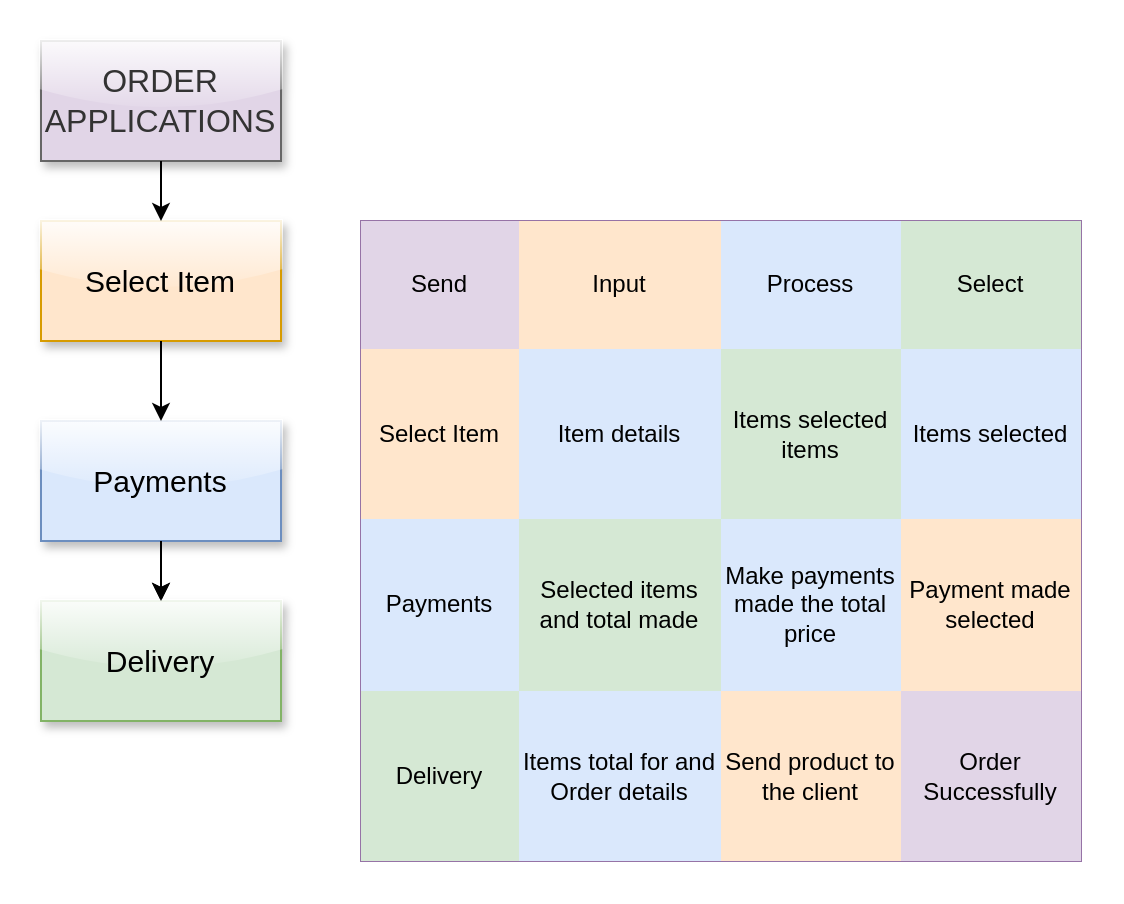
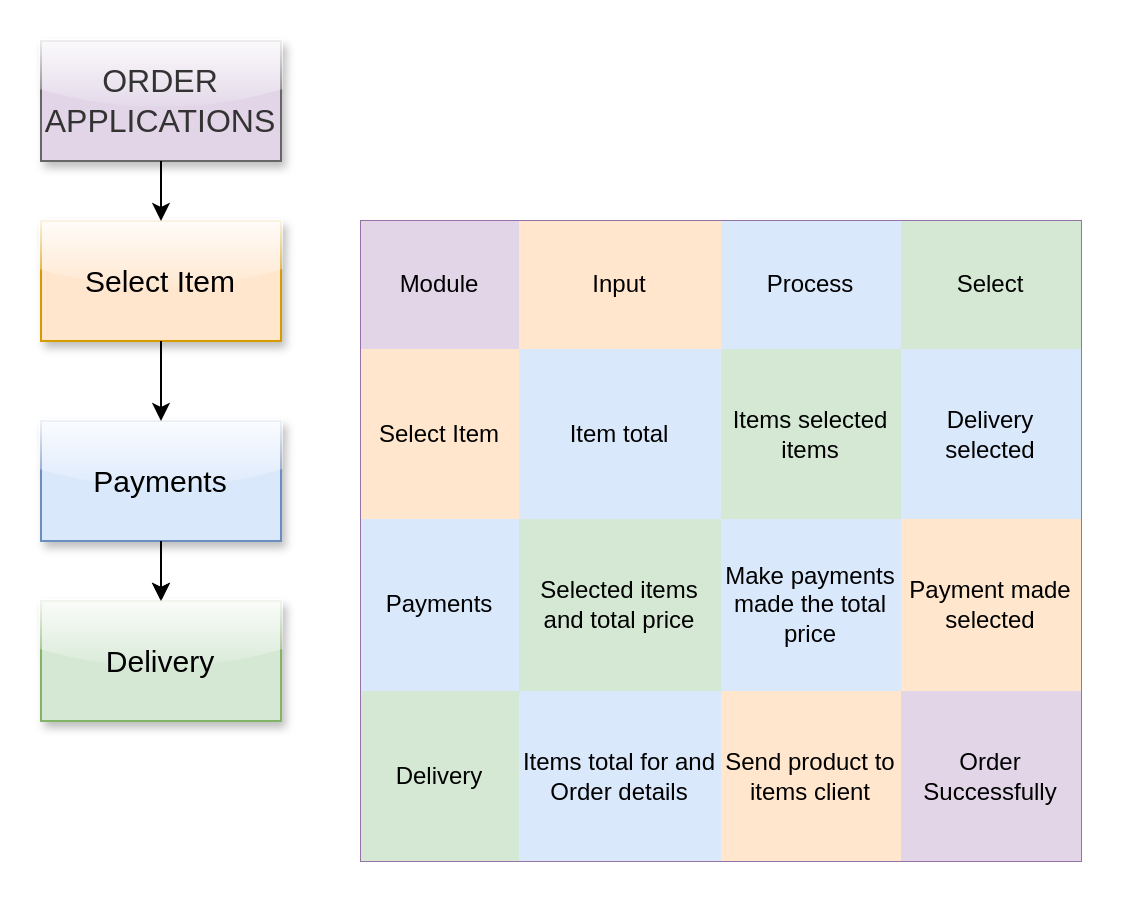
(440, 285) -> (440, 285)
(620, 435) -> (620, 435)
(991, 435) -> (991, 435)
(620, 605) -> (620, 605)
(811, 777) -> (811, 777)
